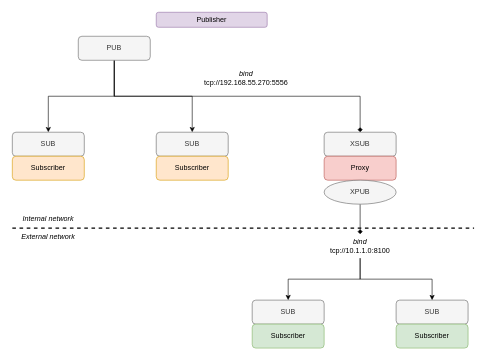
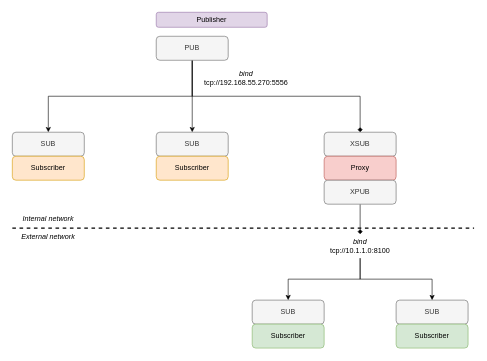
(114, 48) -> (192, 48)
(360, 192) -> (360, 192)
